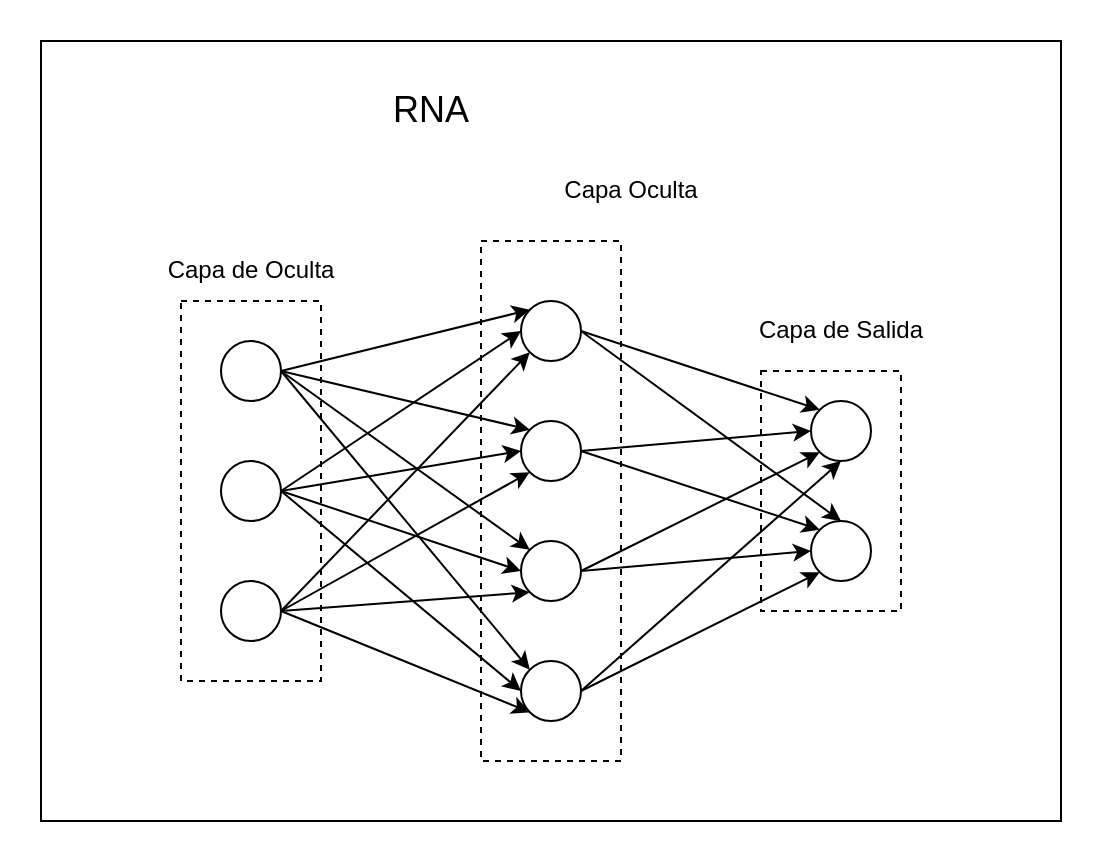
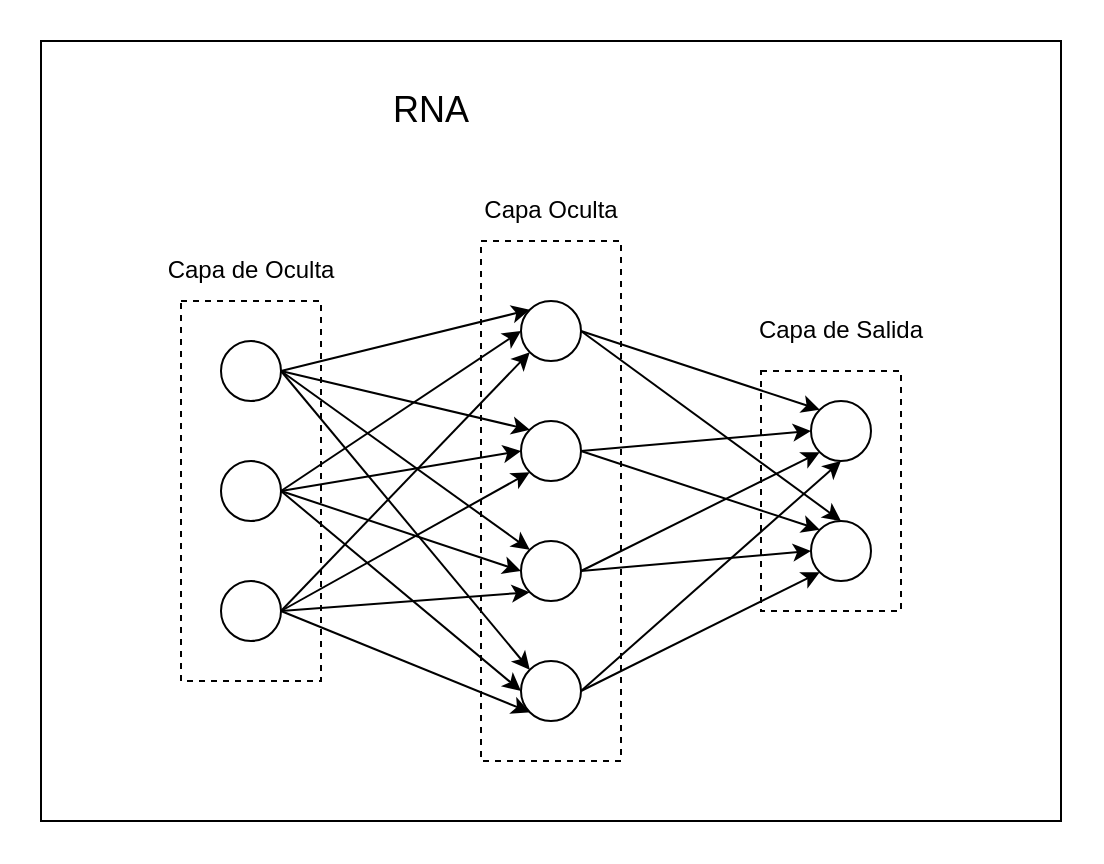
(631, 191) -> (551, 211)
